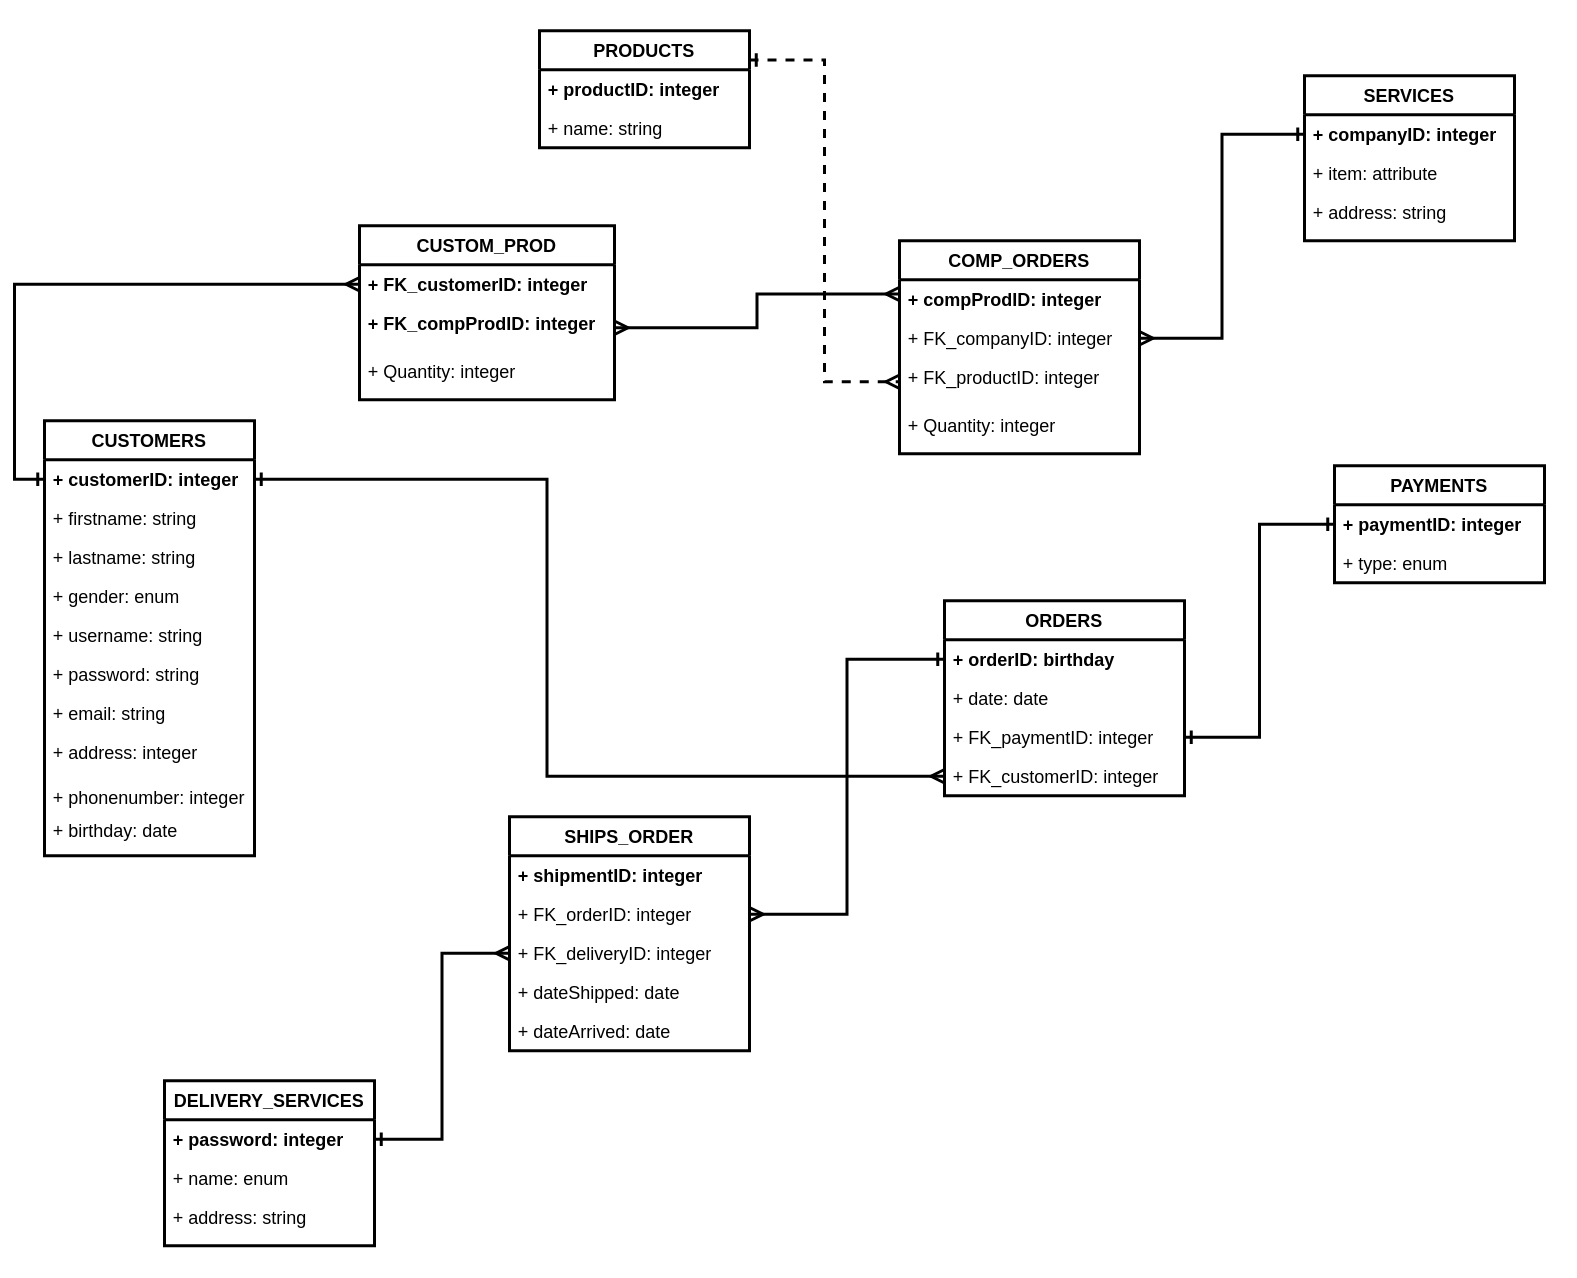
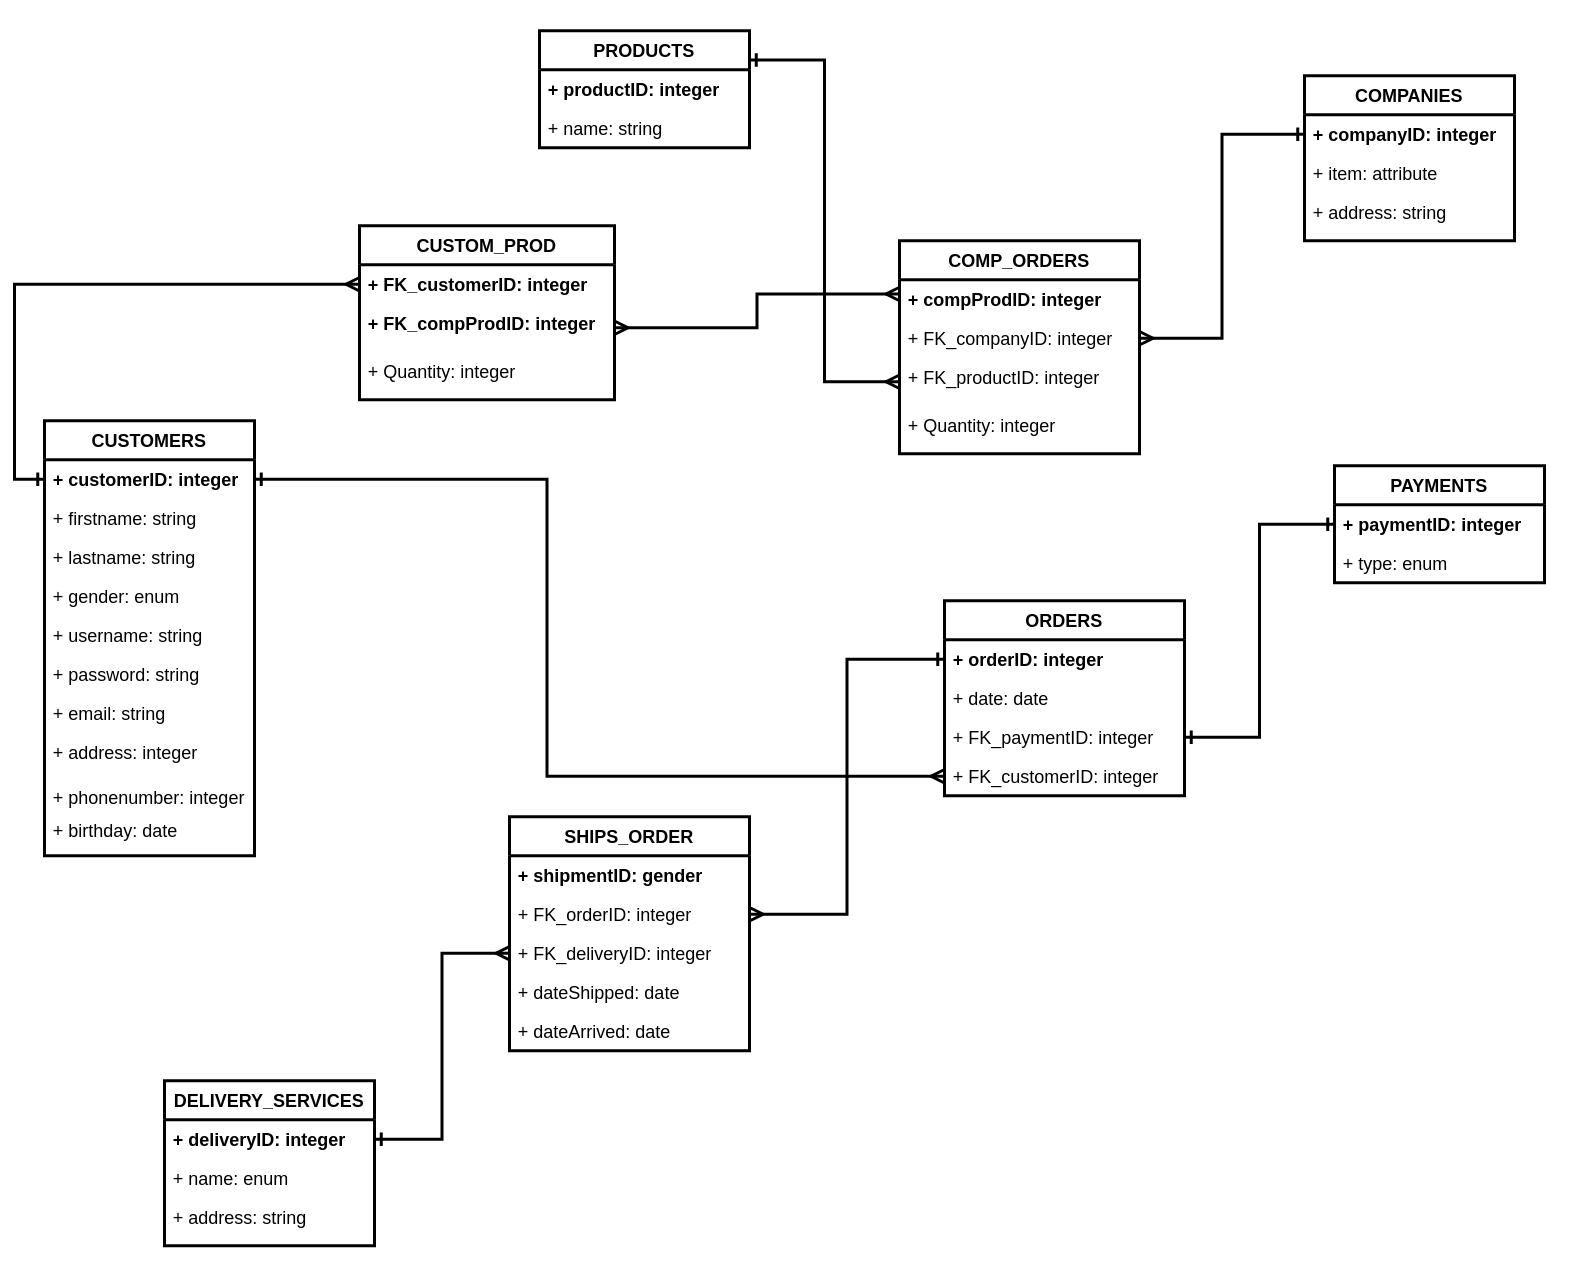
(1409, 96) -> (1409, 96)
(824, 214) -> (824, 214)
(1039, 660) -> (1034, 660)
(612, 876) -> (609, 876)
(259, 1140) -> (264, 1140)
